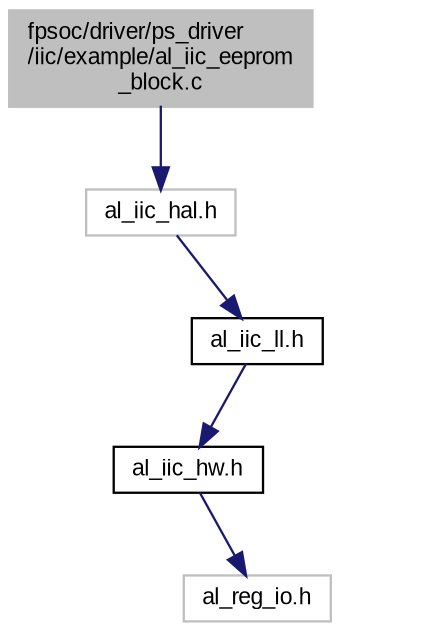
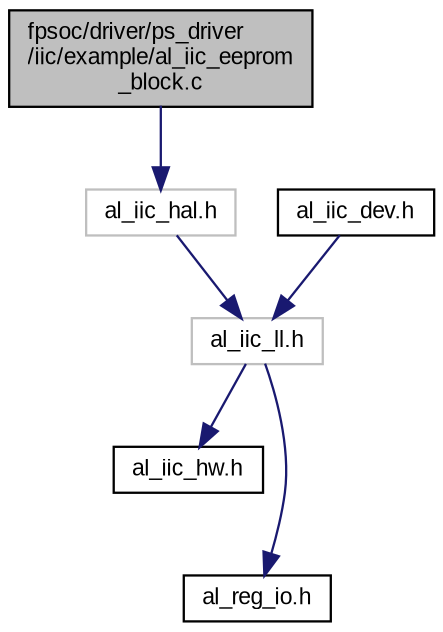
(161, 59) -> (161, 59)
none -> (356, 212)
(257, 341) -> (257, 341)
(217, 524) -> (286, 458)
(257, 598) -> (257, 598)
